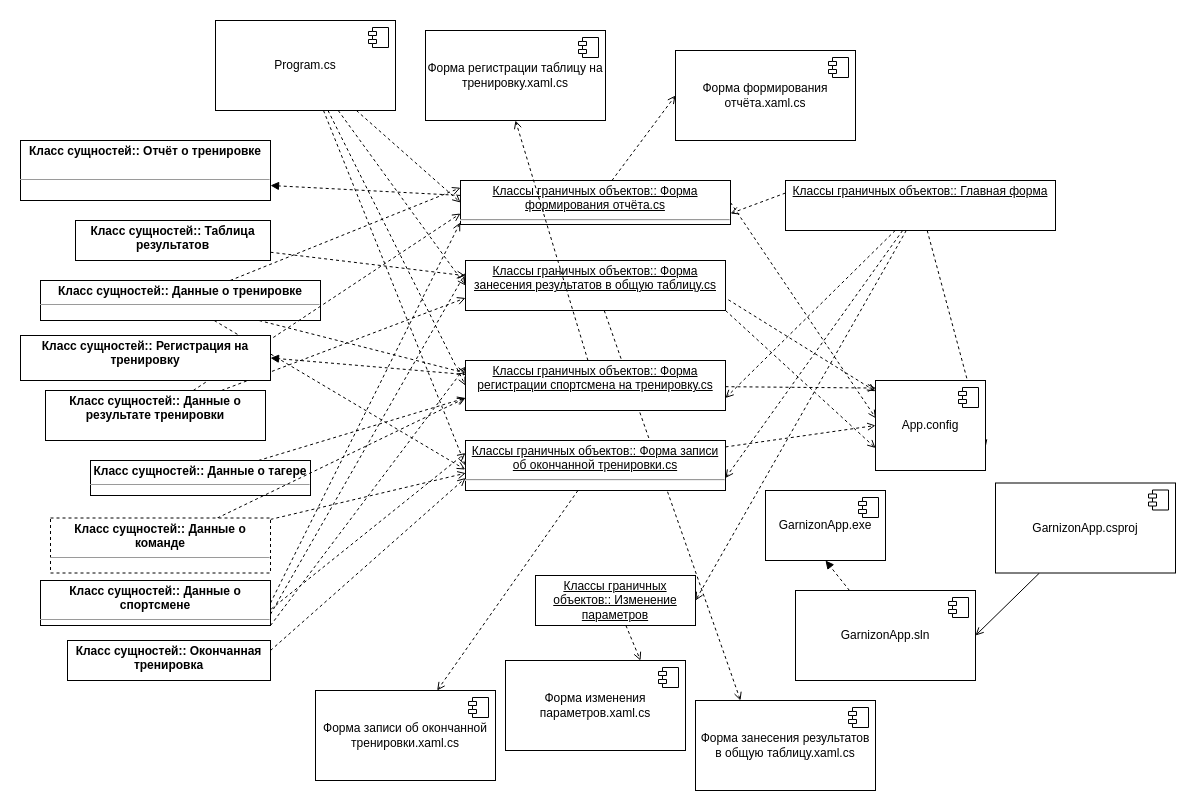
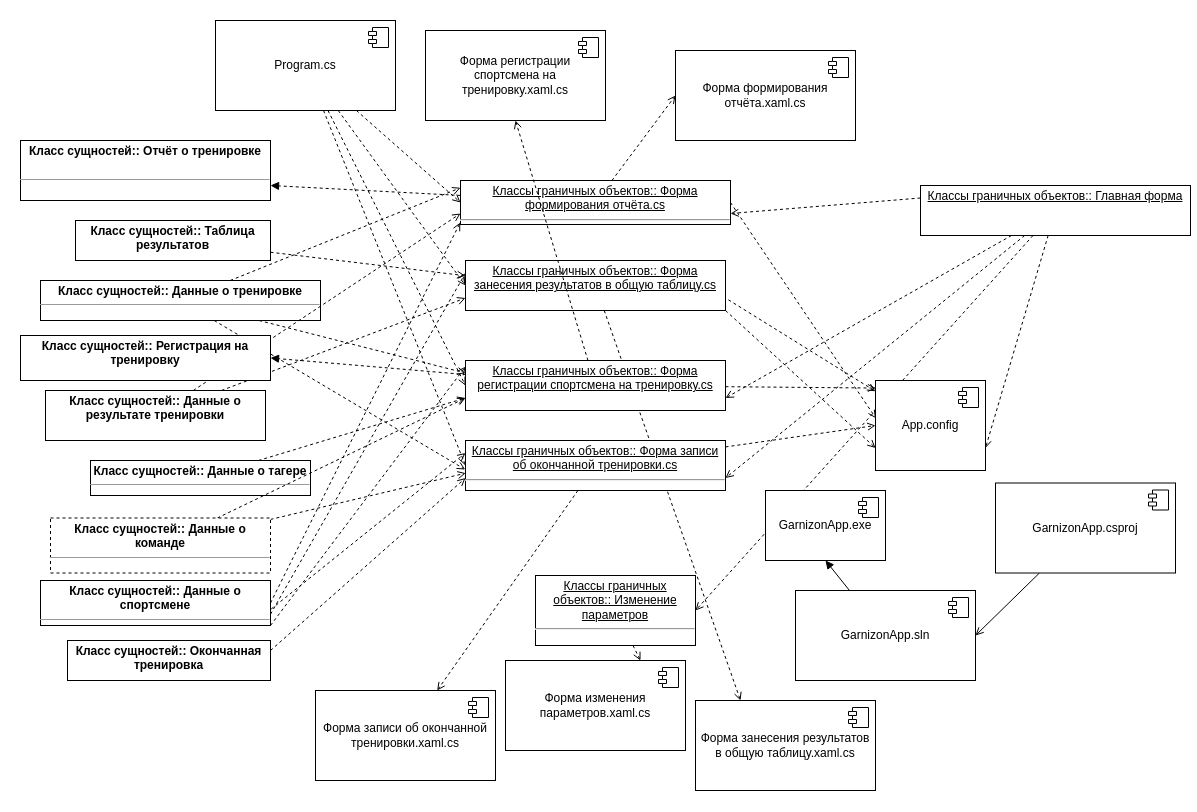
(516, 76) -> (516, 76)
(921, 206) -> (1056, 211)
(839, 578) -> (839, 578)
(616, 601) -> (616, 611)
